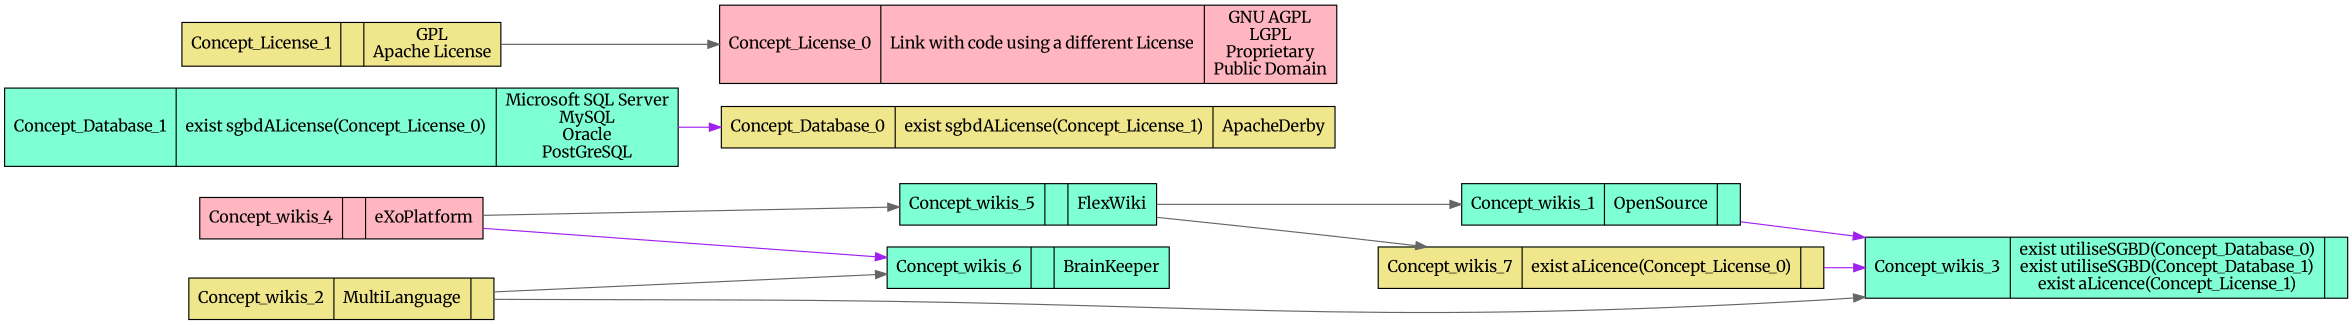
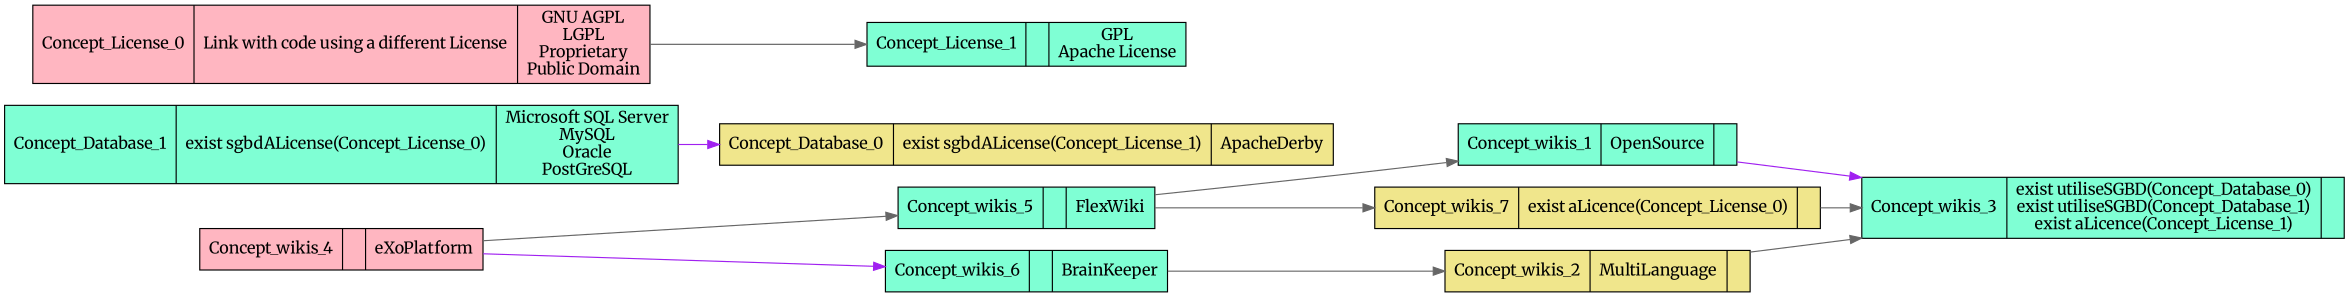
(341, 44) -> (1026, 44)
(604, 44) -> (752, 44)
(1839, 268) -> (1835, 208)
(685, 283) -> (1300, 271)
